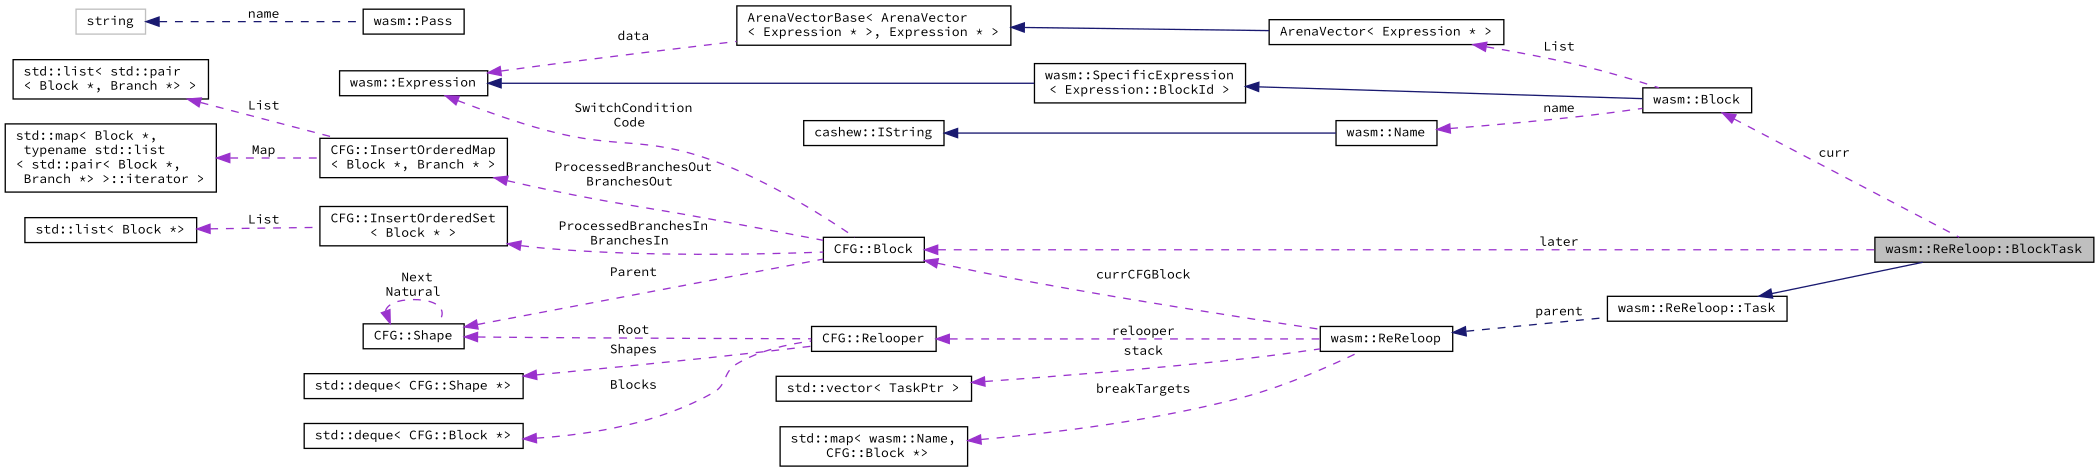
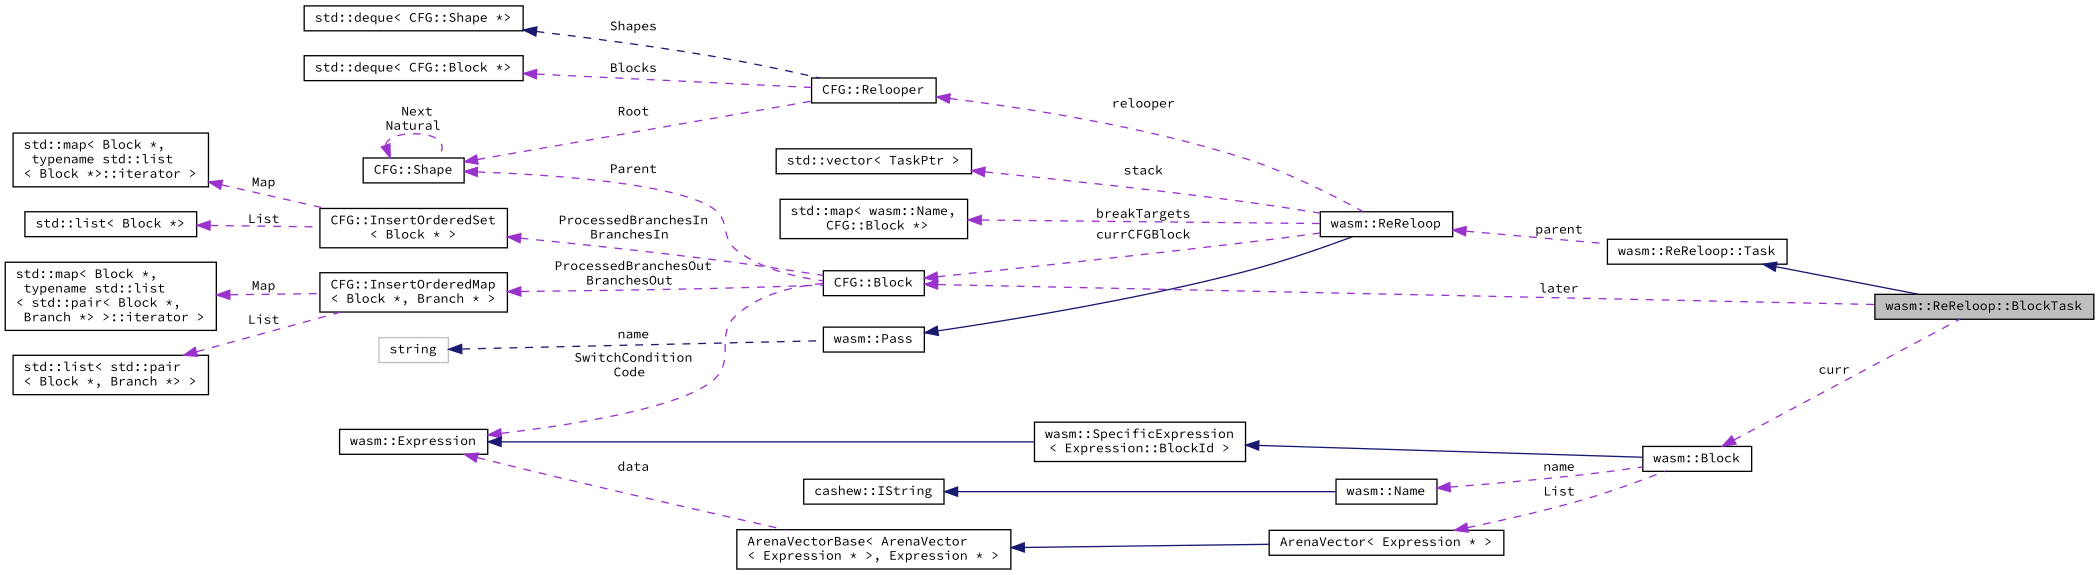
none -> (111, 160)
none -> (1127, 298)
(1537, 324) -> (1537, 238)
(674, 361) -> (679, 51)
